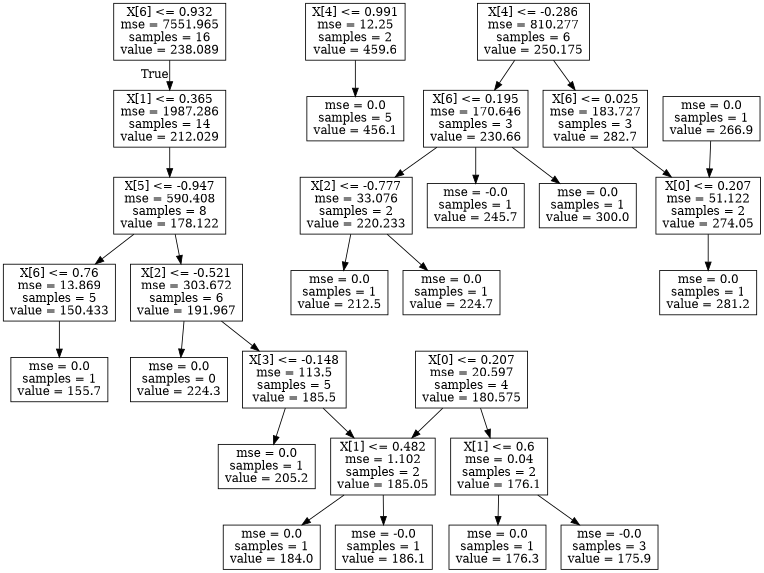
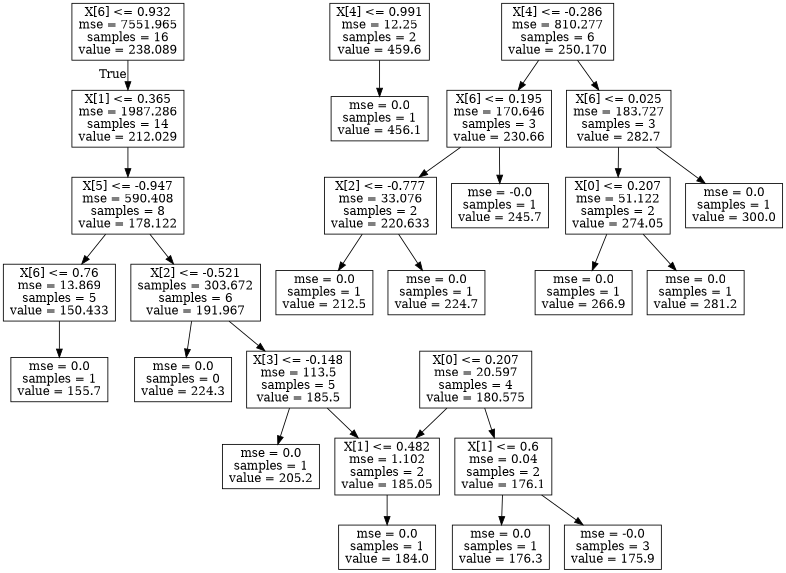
(533, 32) -> (558, 32)
(355, 119) -> (380, 119)
(710, 155) -> (601, 248)
(532, 163) -> (677, 163)
(356, 206) -> (380, 206)
(186, 293) -> (196, 293)
(384, 547) -> none
